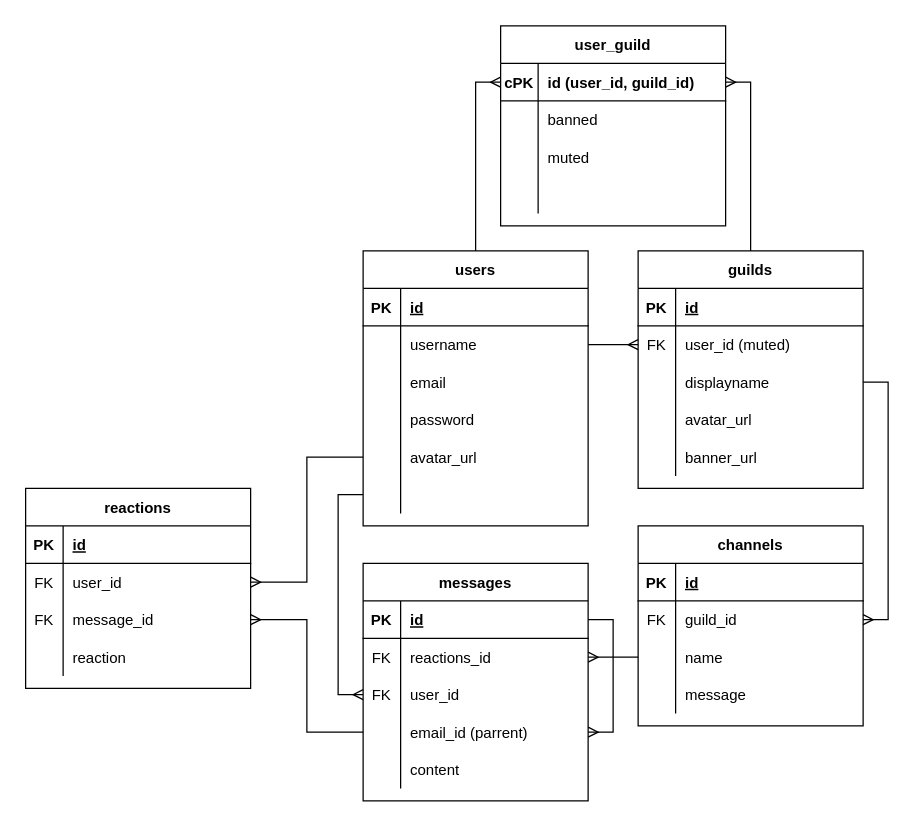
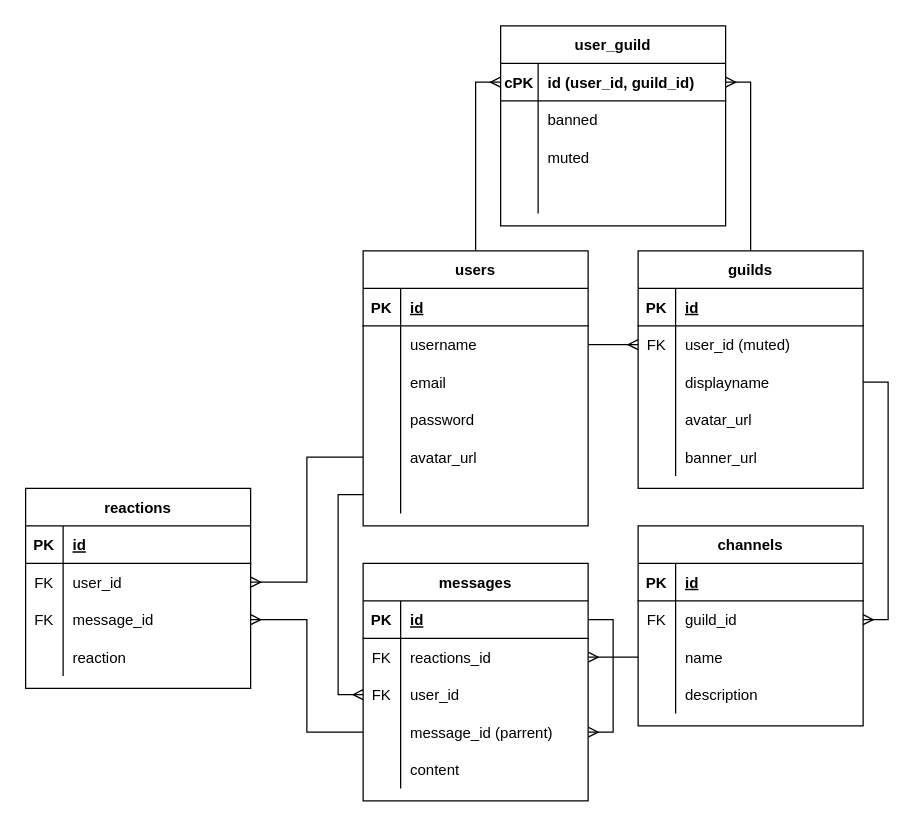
(714, 695) -> (727, 695)
(478, 733) -> (490, 733)
